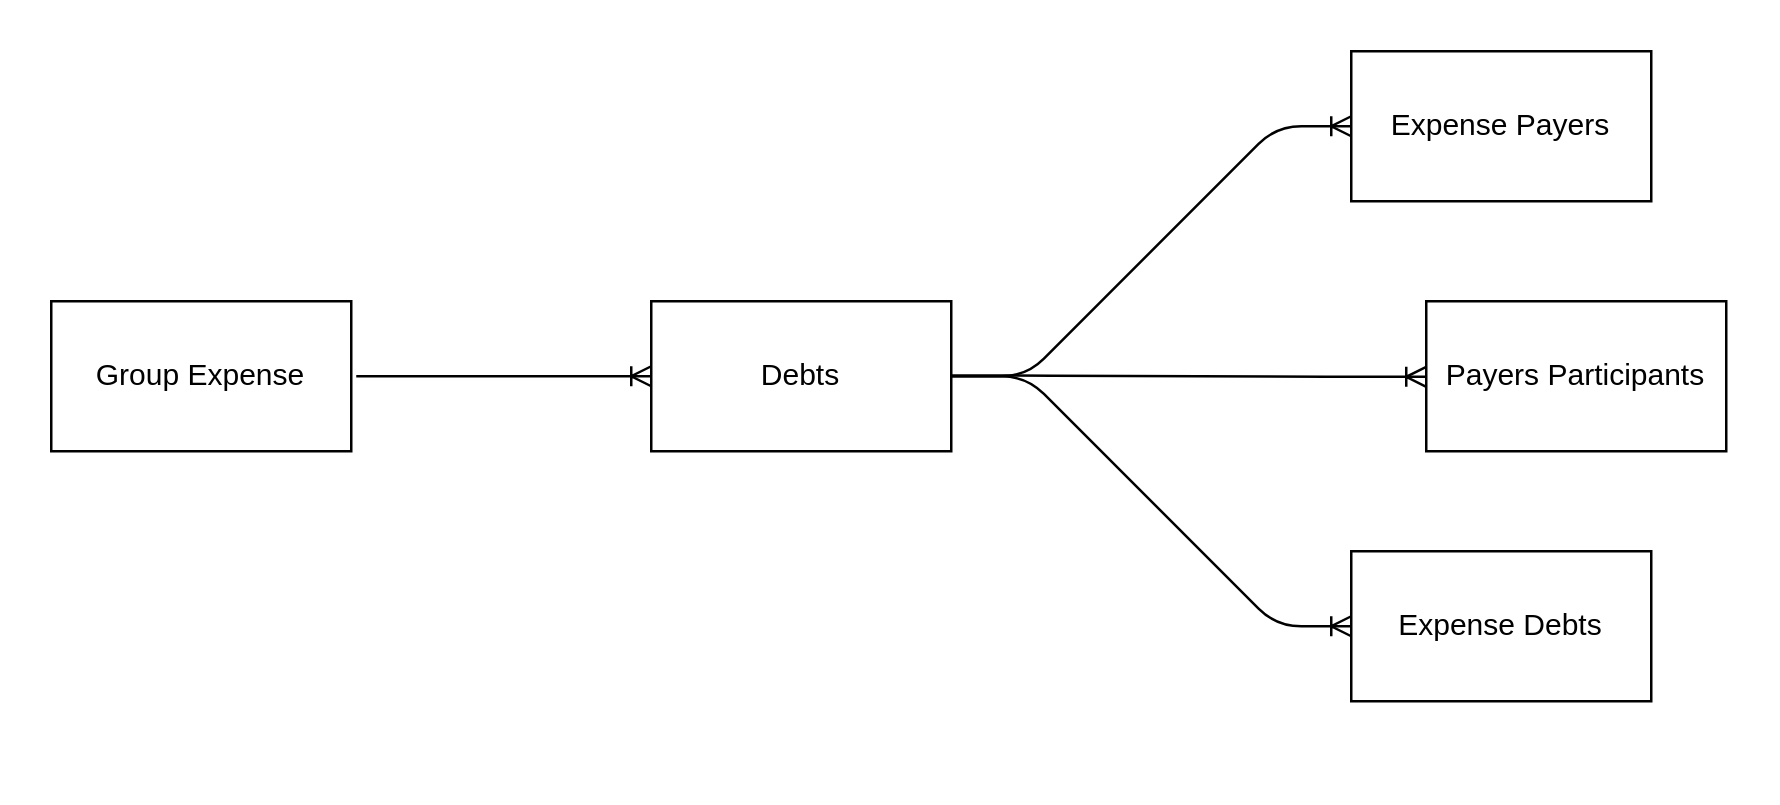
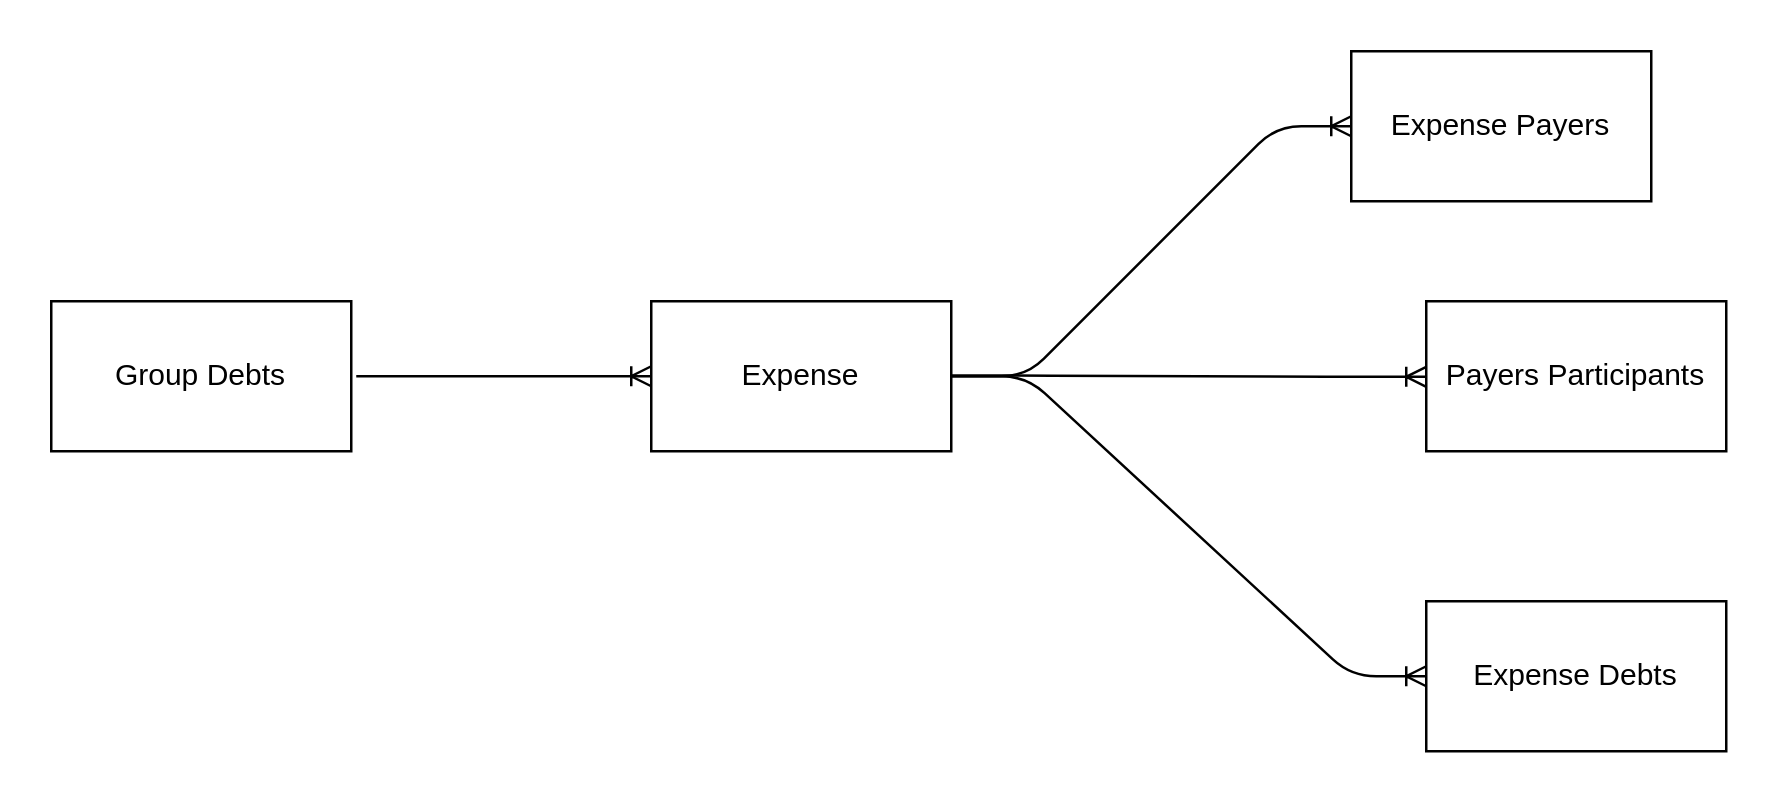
(201, 376) -> (201, 376)
(801, 376) -> (801, 376)
(1501, 626) -> (1576, 676)
